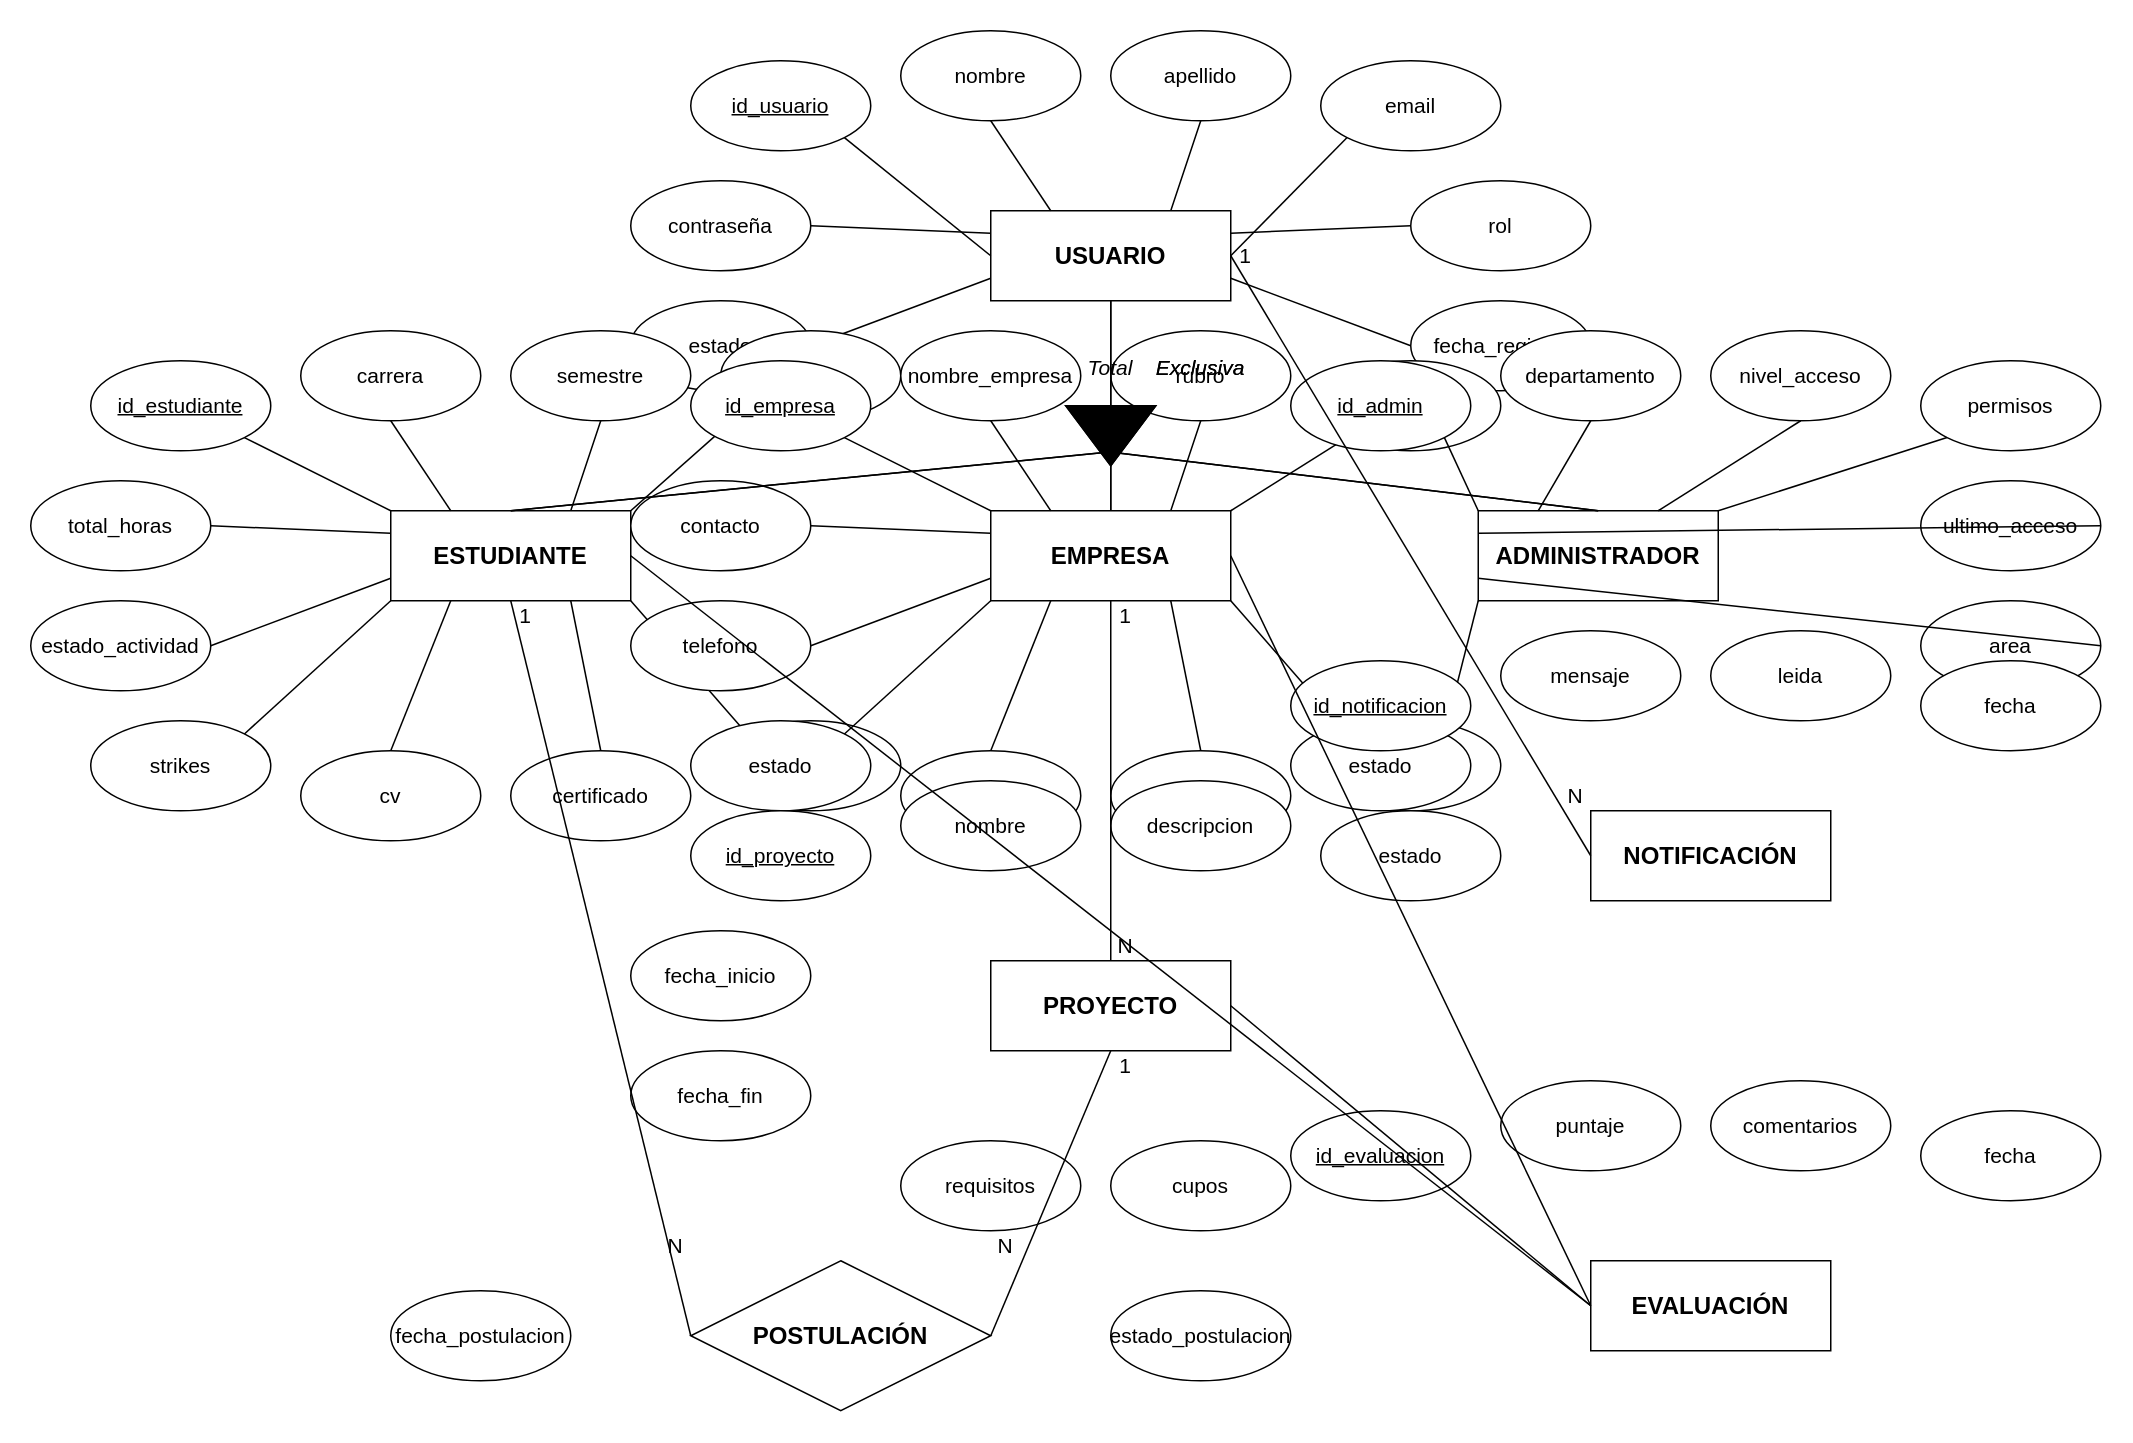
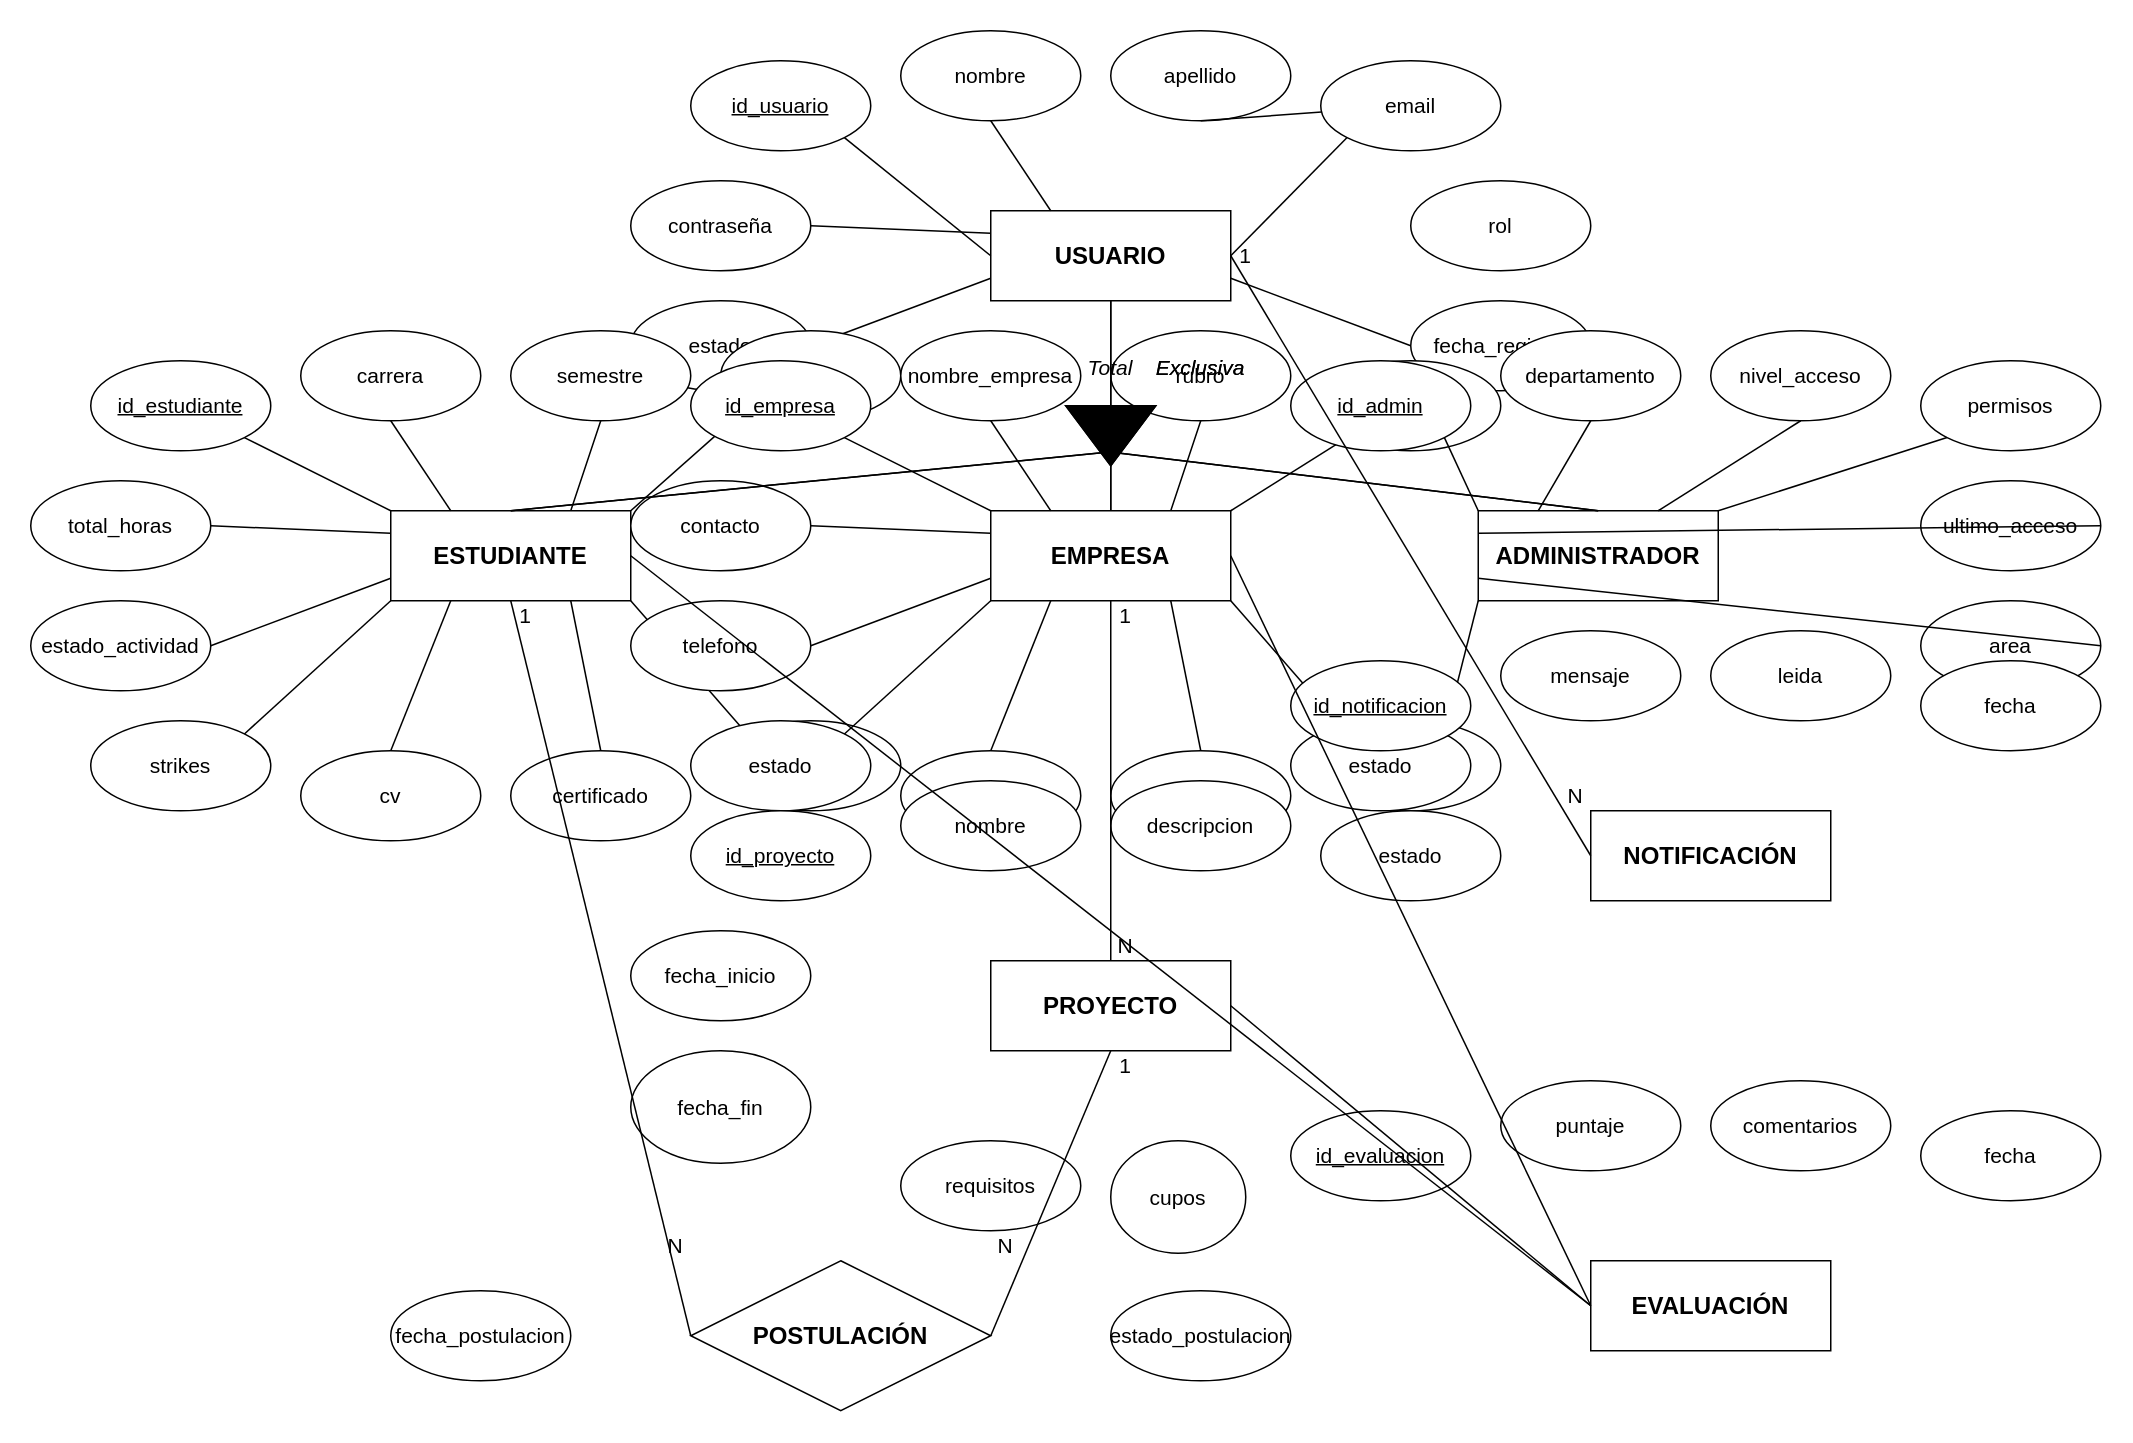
(1186, 166) -> (1277, 115)
(1321, 230) -> none
(721, 1096) -> (721, 1107)
(1201, 1186) -> (1178, 1197)
